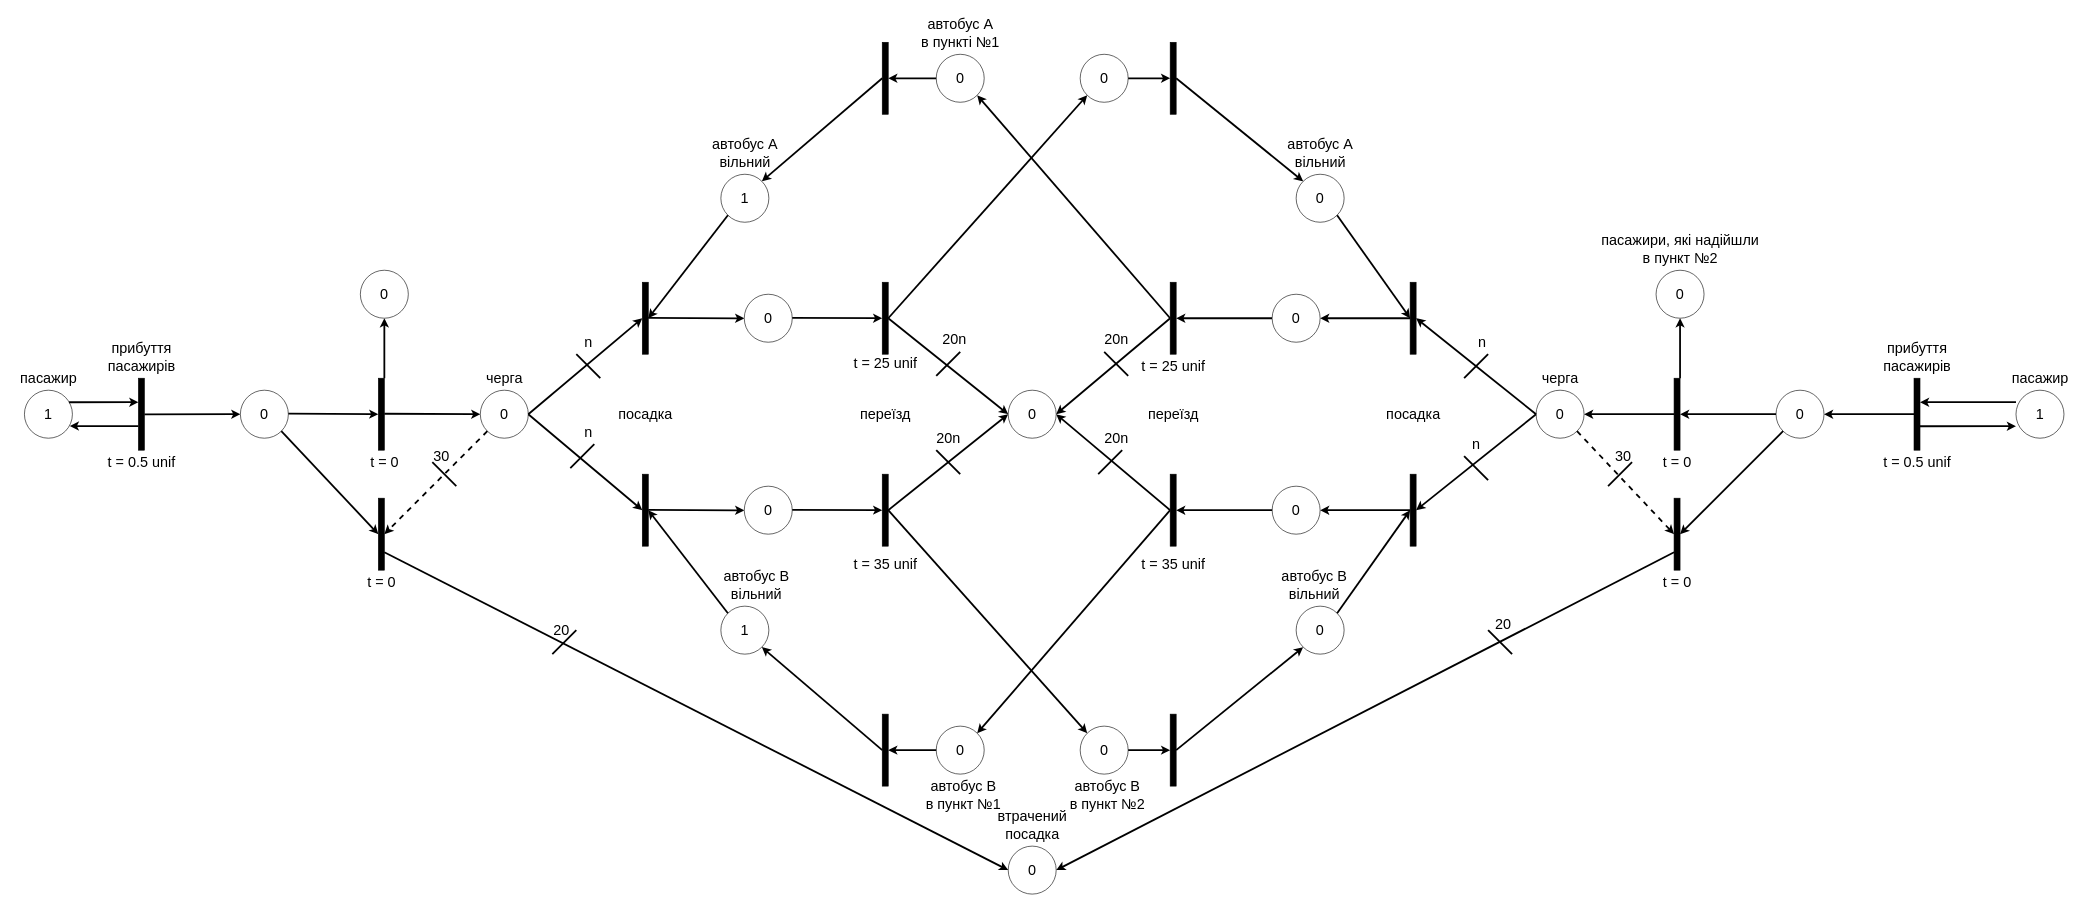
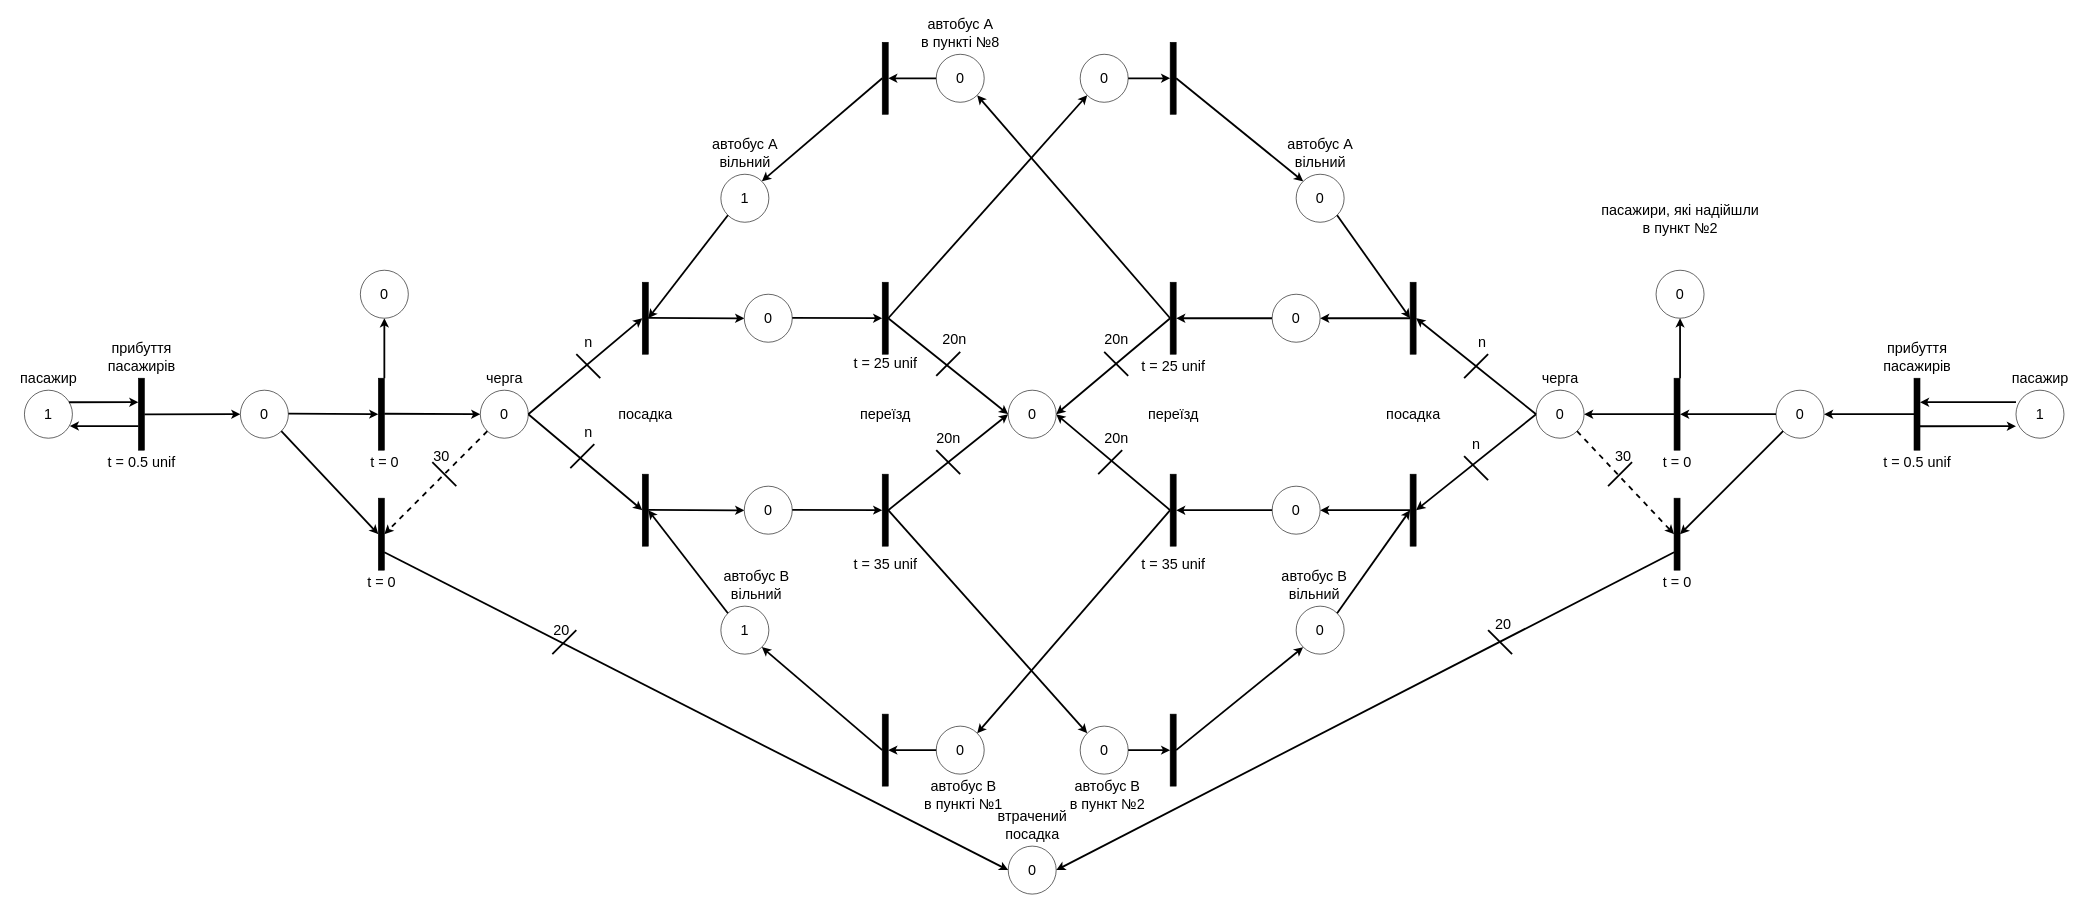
(961, 33) -> (961, 33)
(1680, 249) -> (1680, 219)
(964, 795) -> (964, 795)
